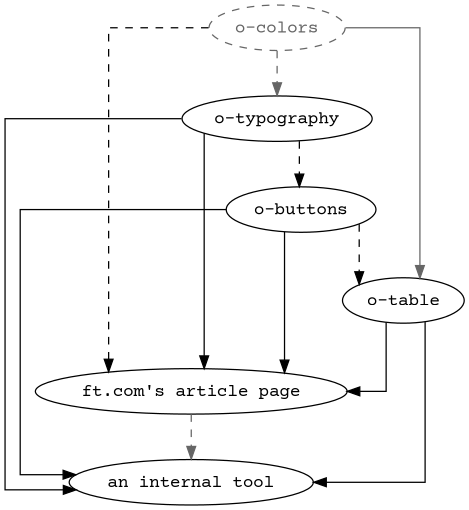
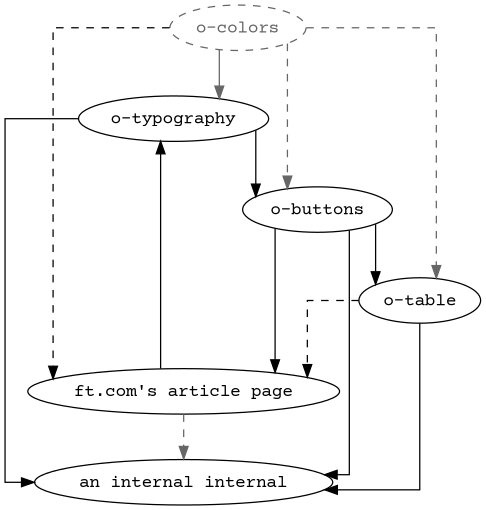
(277, 67) -> (219, 68)
(420, 109) -> (436, 82)
none -> (287, 110)
(299, 158) -> (256, 157)
(204, 245) -> (161, 261)
(359, 248) -> (376, 248)
(386, 370) -> (307, 307)
(191, 482) -> (184, 482)
